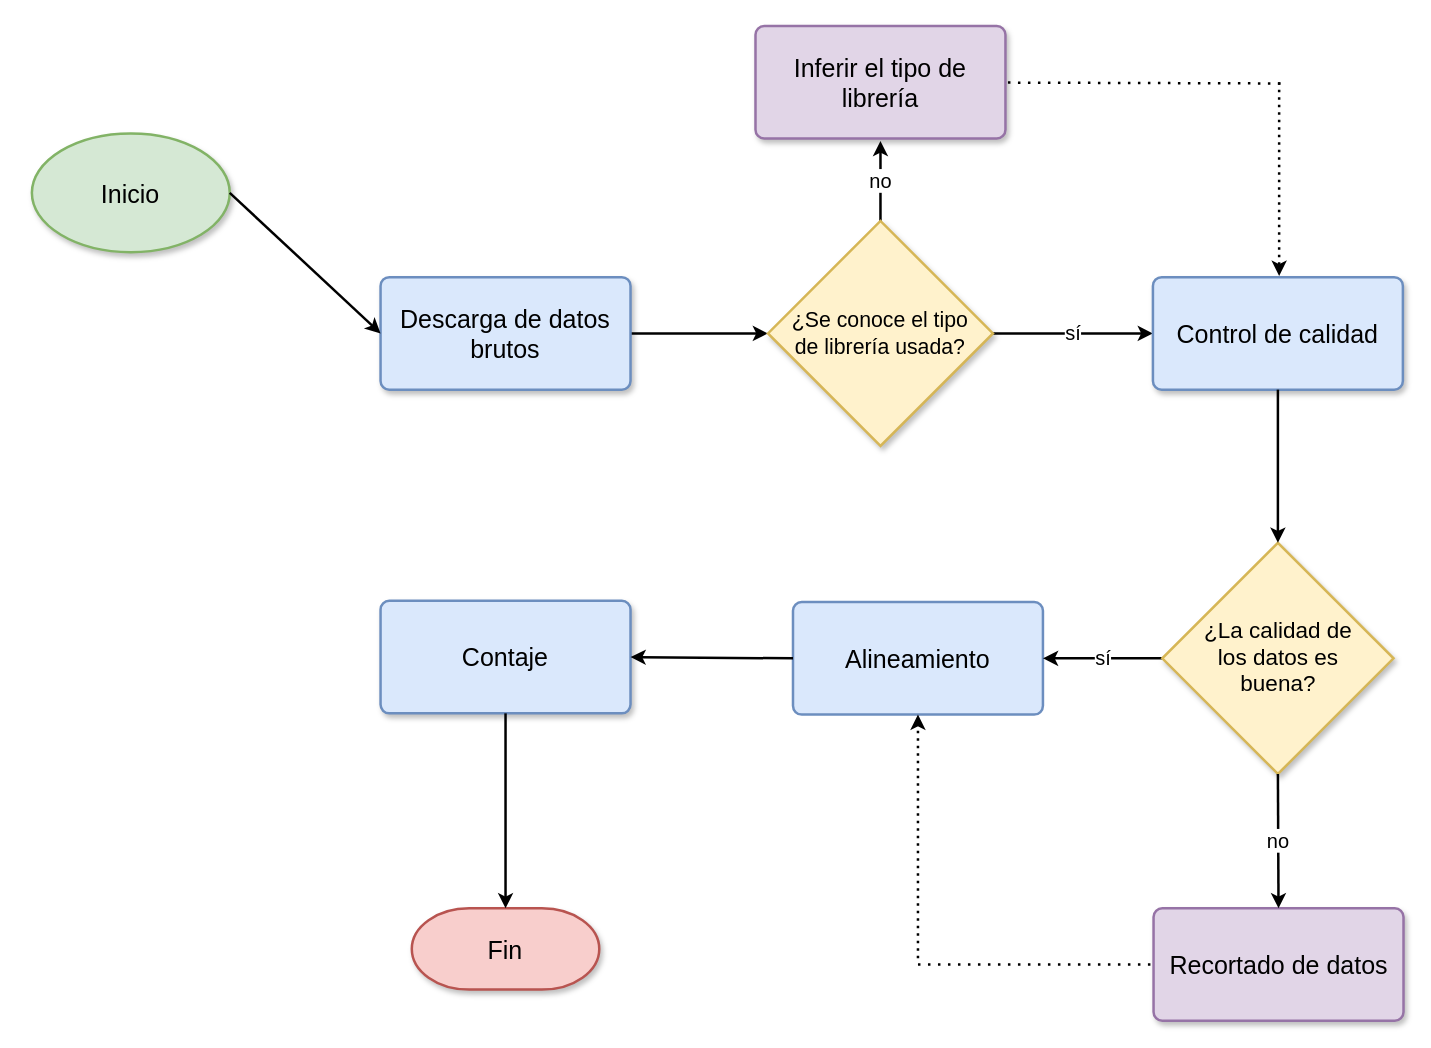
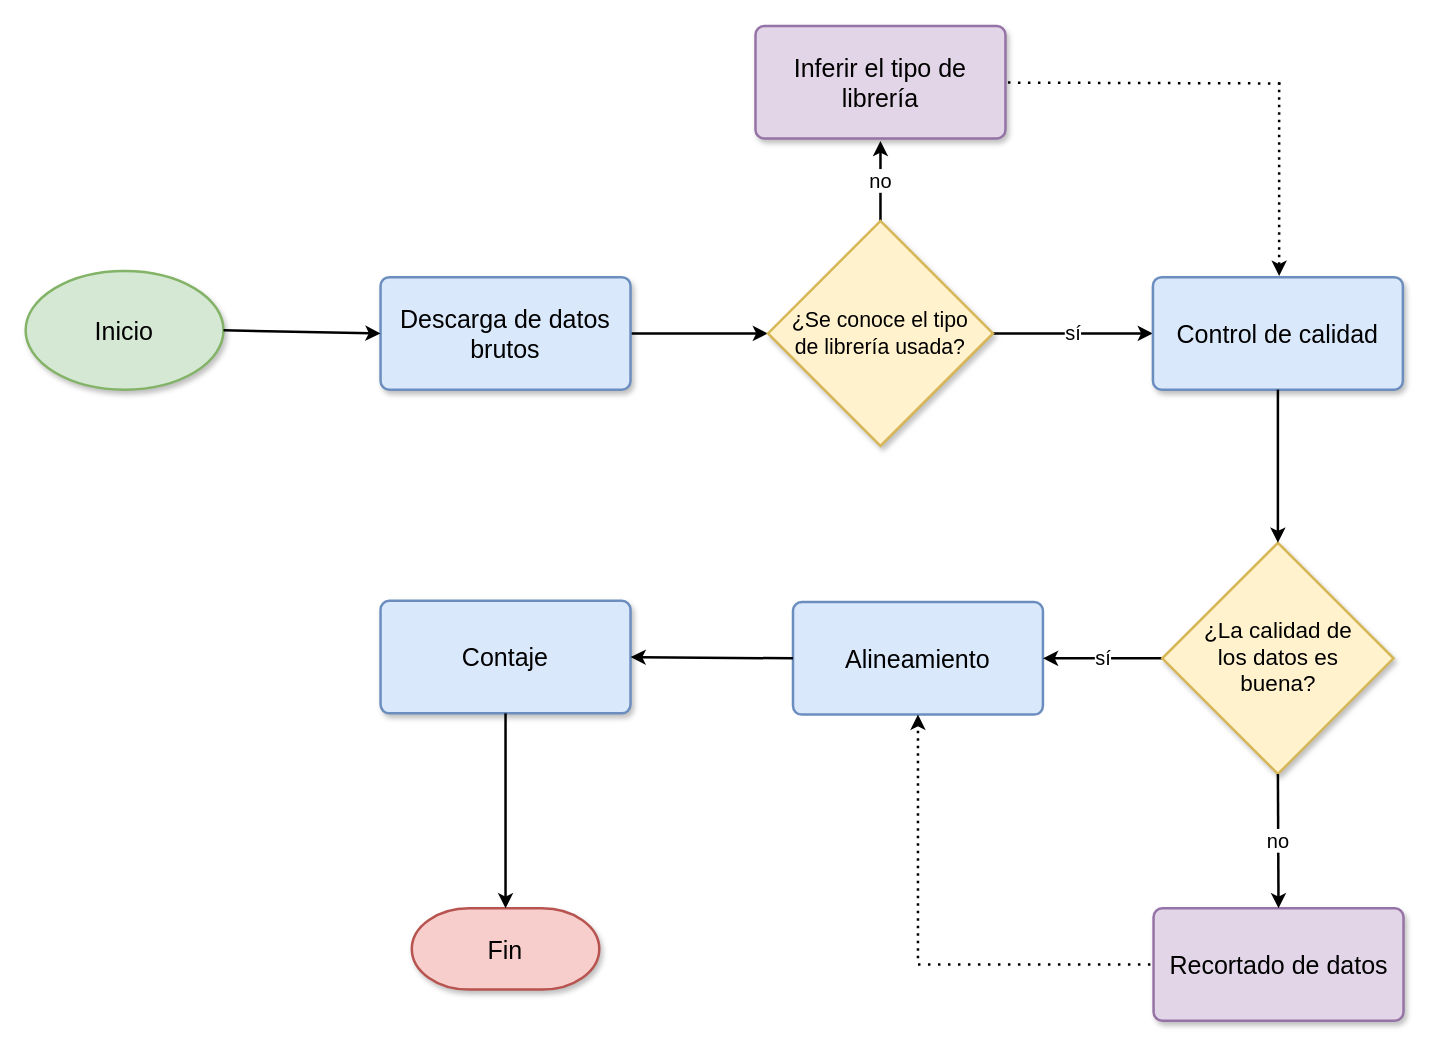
(131, 193) -> (125, 330)
